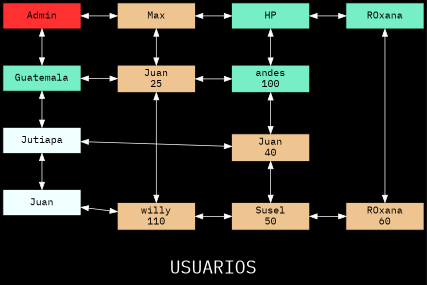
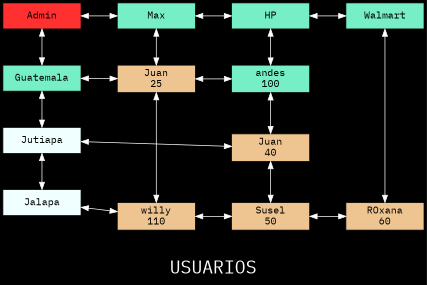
(156, 16) -> (156, 16)
(385, 16) -> (385, 16)
(42, 203) -> (42, 203)
